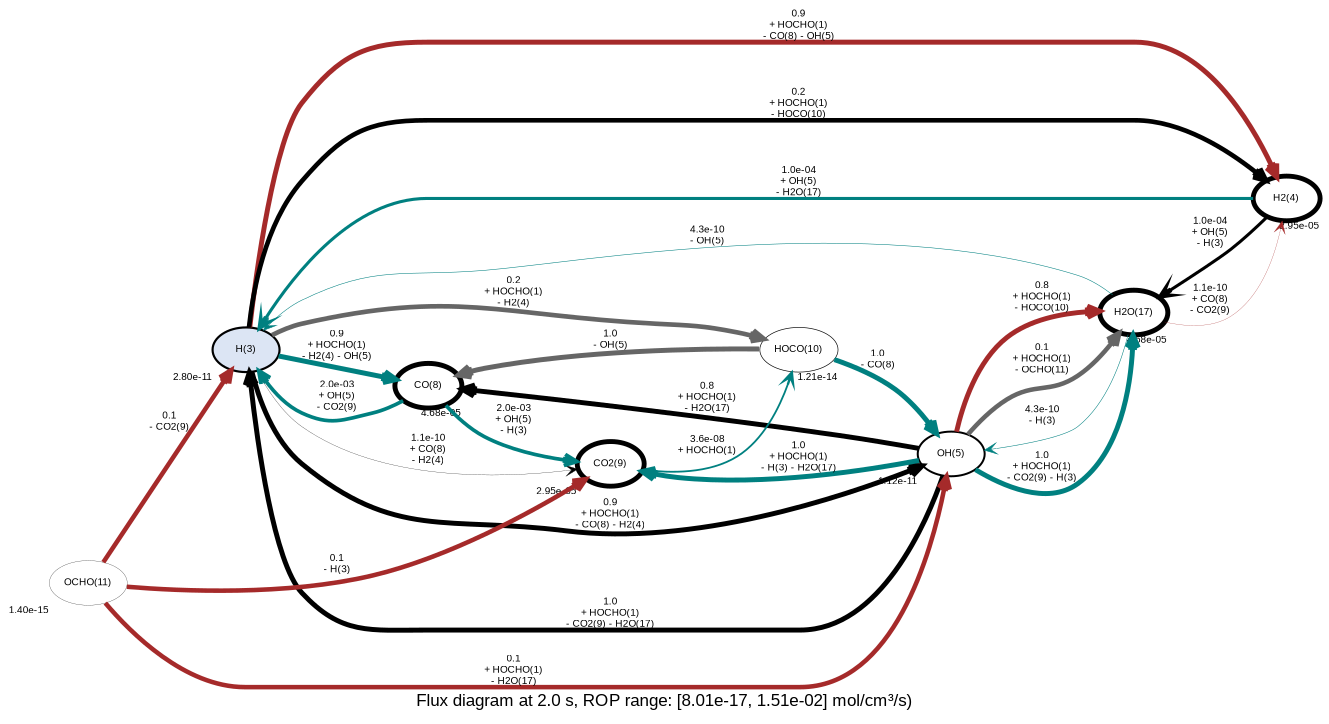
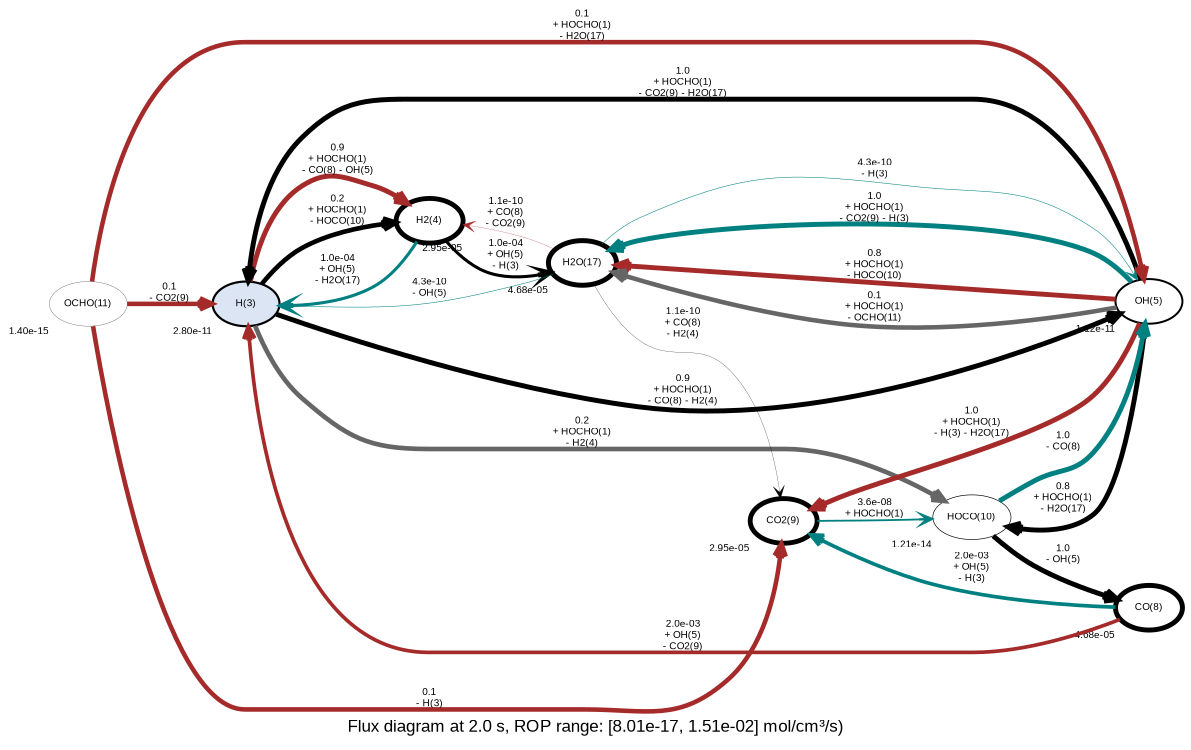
(614, 353) -> (1046, 572)
(331, 367) -> none
(697, 416) -> (1121, 460)
(329, 421) -> (580, 652)
(394, 465) -> (712, 358)
(787, 478) -> (1002, 442)
